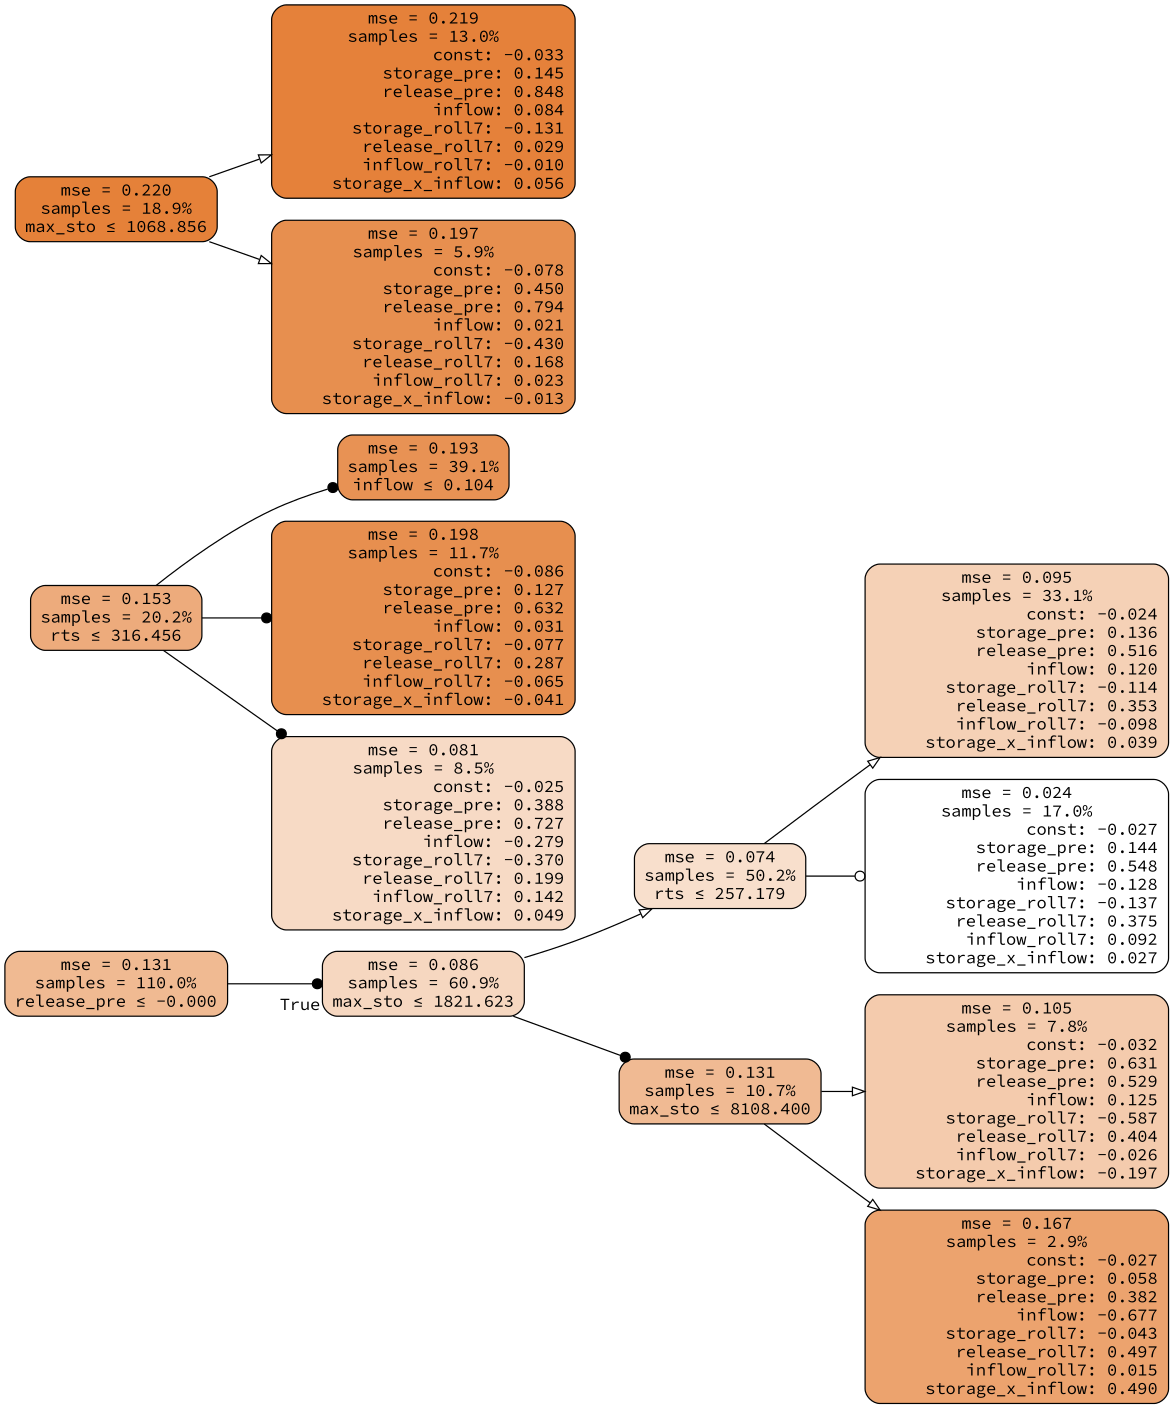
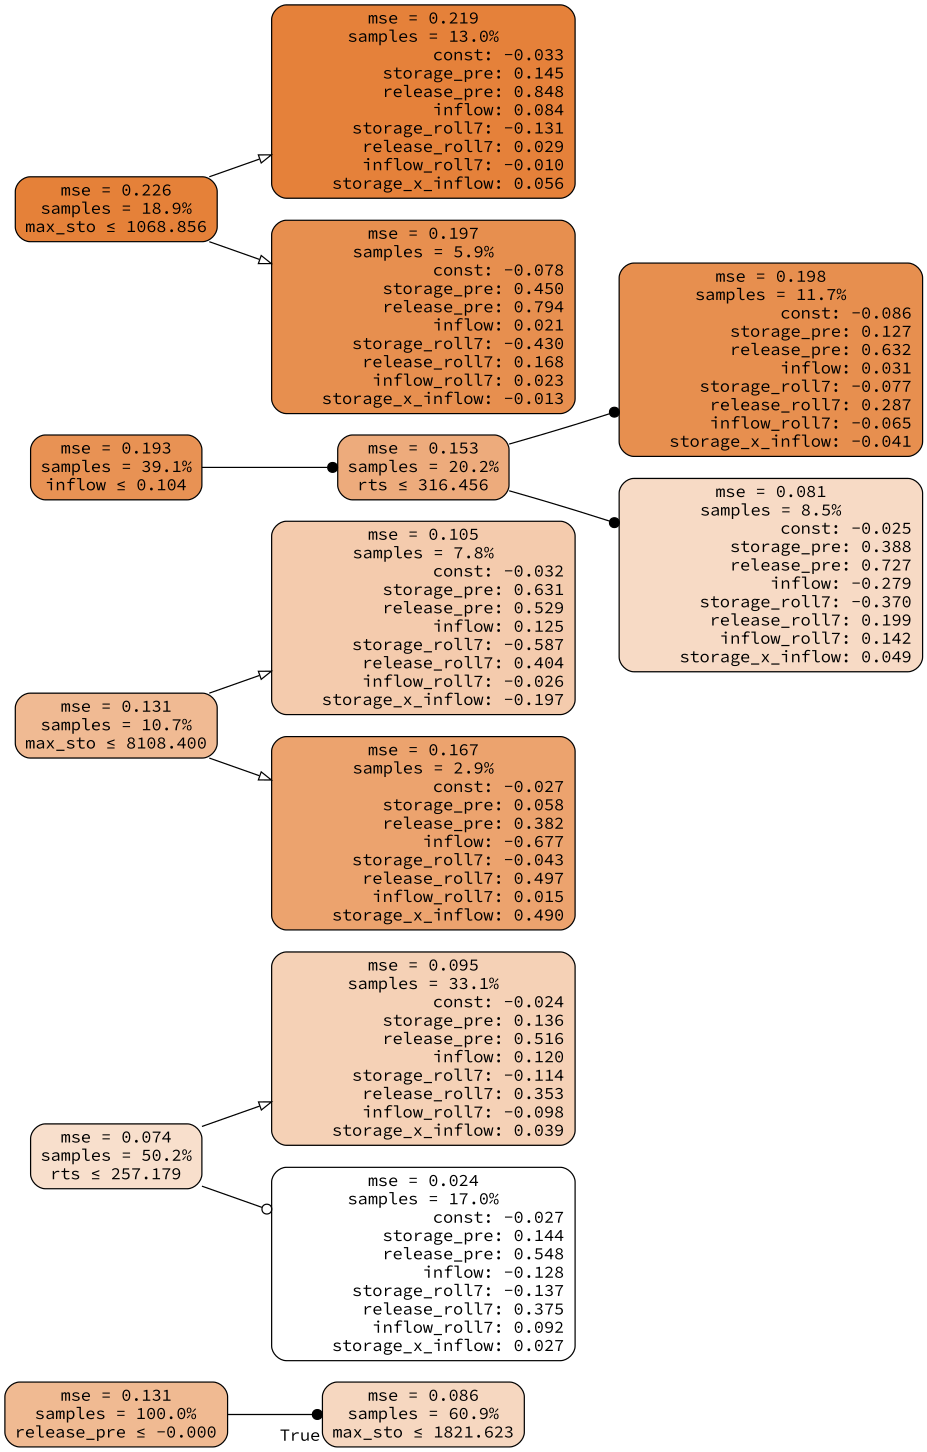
(116, 209) -> (116, 209)
(237, 529) -> (265, 467)
(583, 938) -> none
(116, 984) -> (116, 1414)
(567, 1036) -> none
